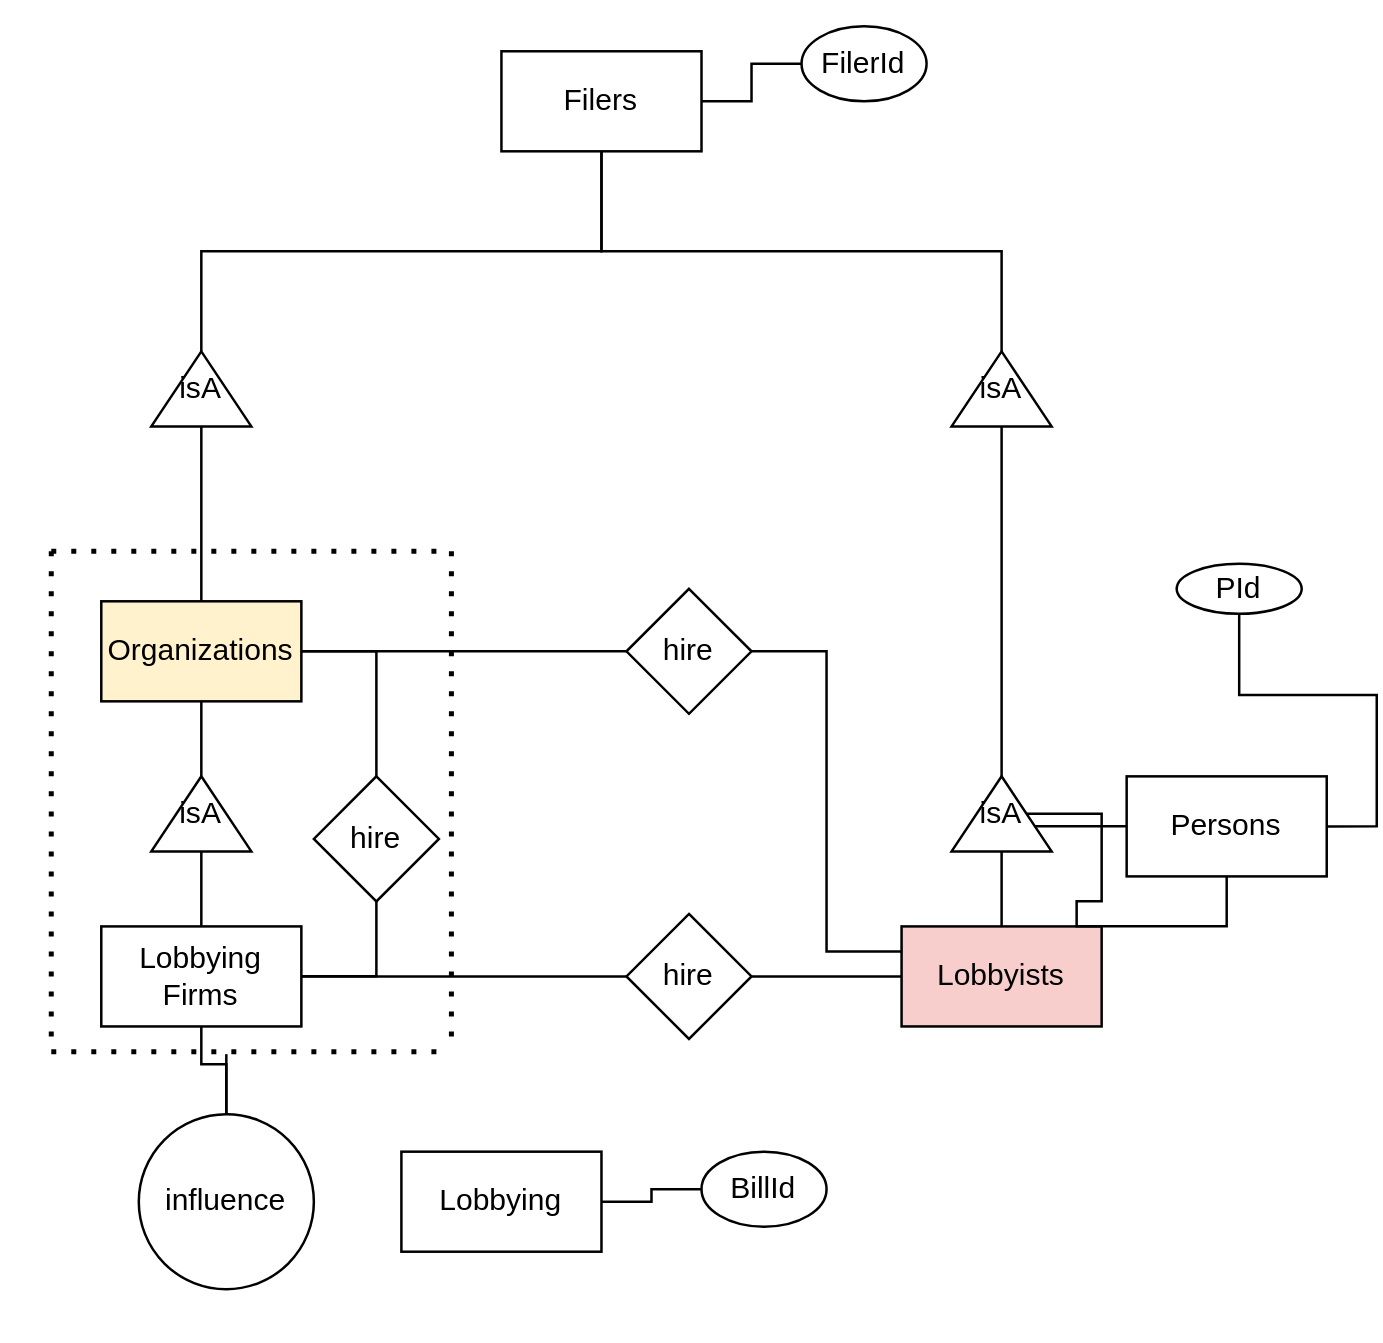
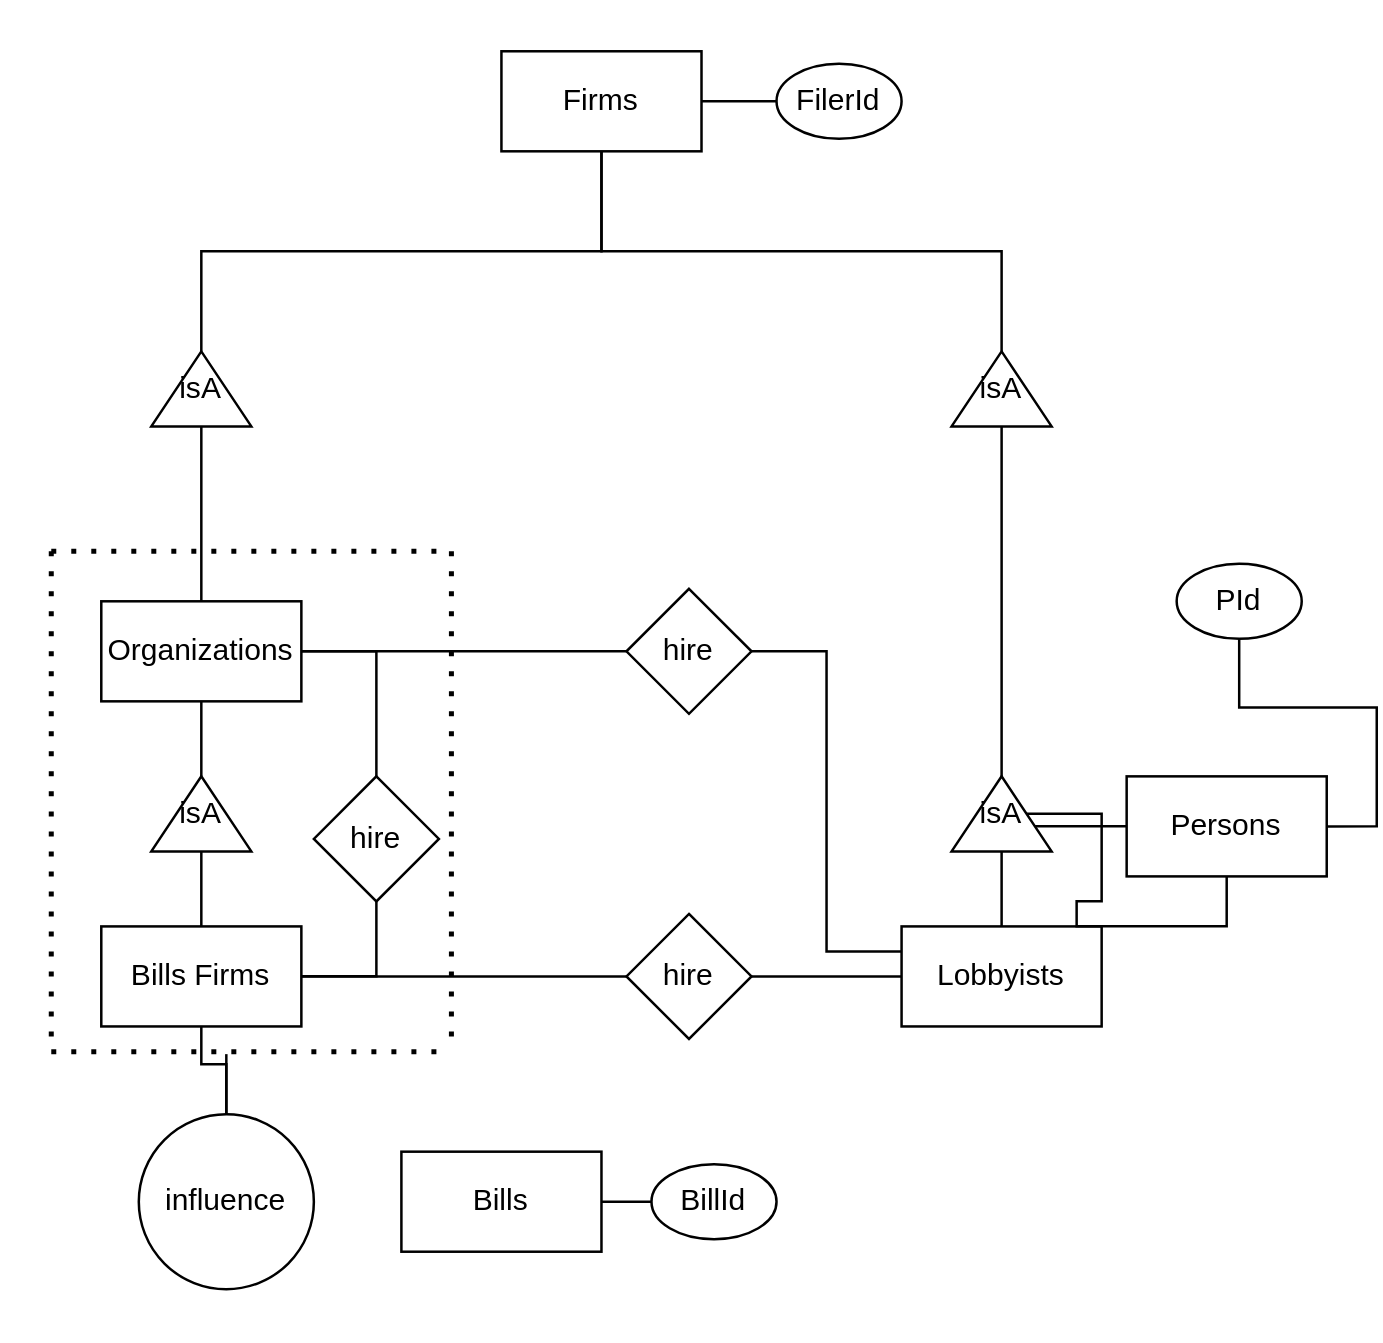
(864, 64) -> (839, 101)
(601, 101) -> (601, 101)
(1239, 589) -> (1239, 601)
(201, 651) -> (201, 651)
(201, 976) -> (201, 976)
(1001, 976) -> (1001, 976)
(764, 1189) -> (714, 1201)
(501, 1201) -> (501, 1201)
